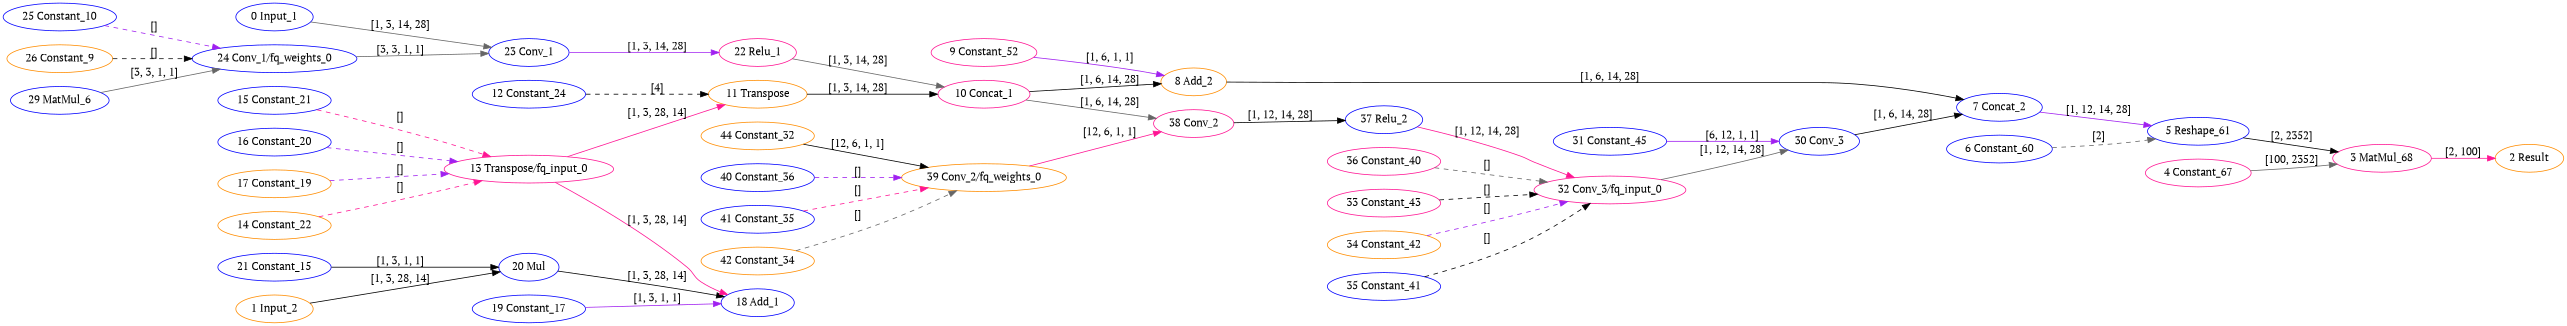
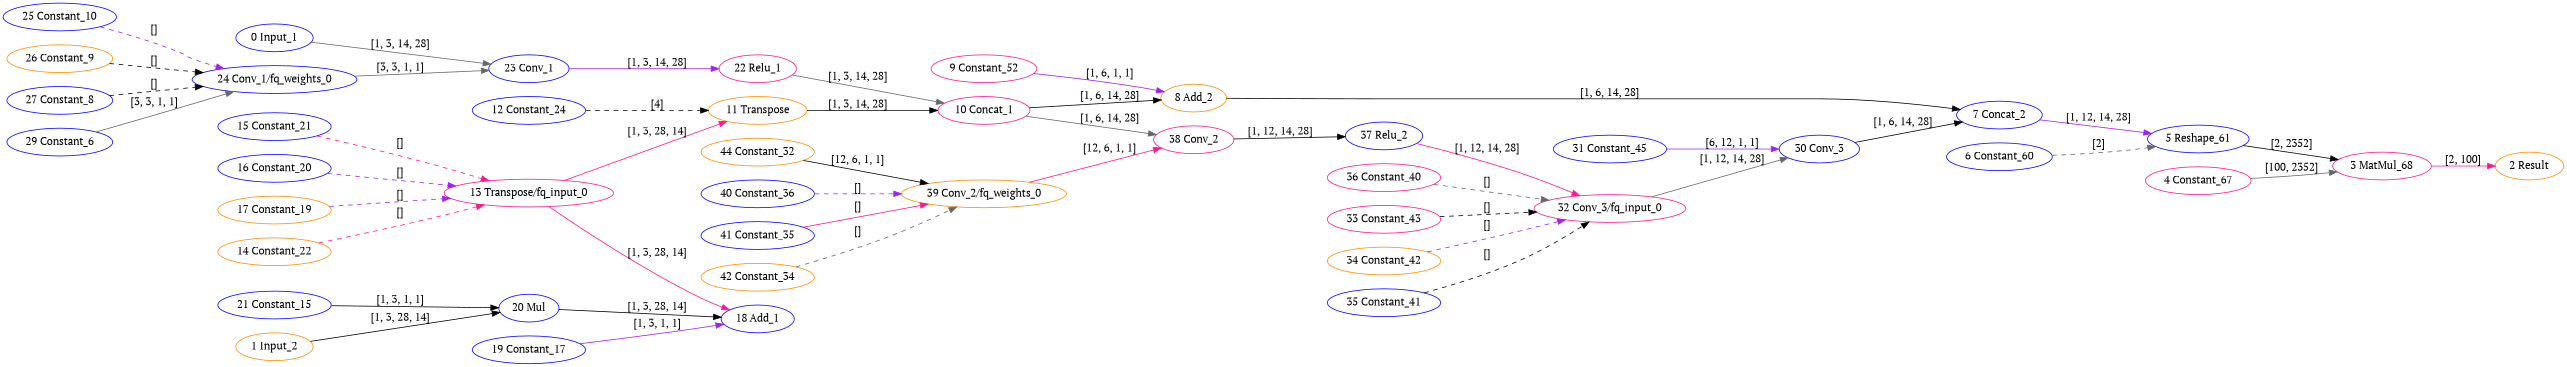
none -> (60, 100)
(60, 100) -> (60, 142)
(862, 200) -> (862, 216)
